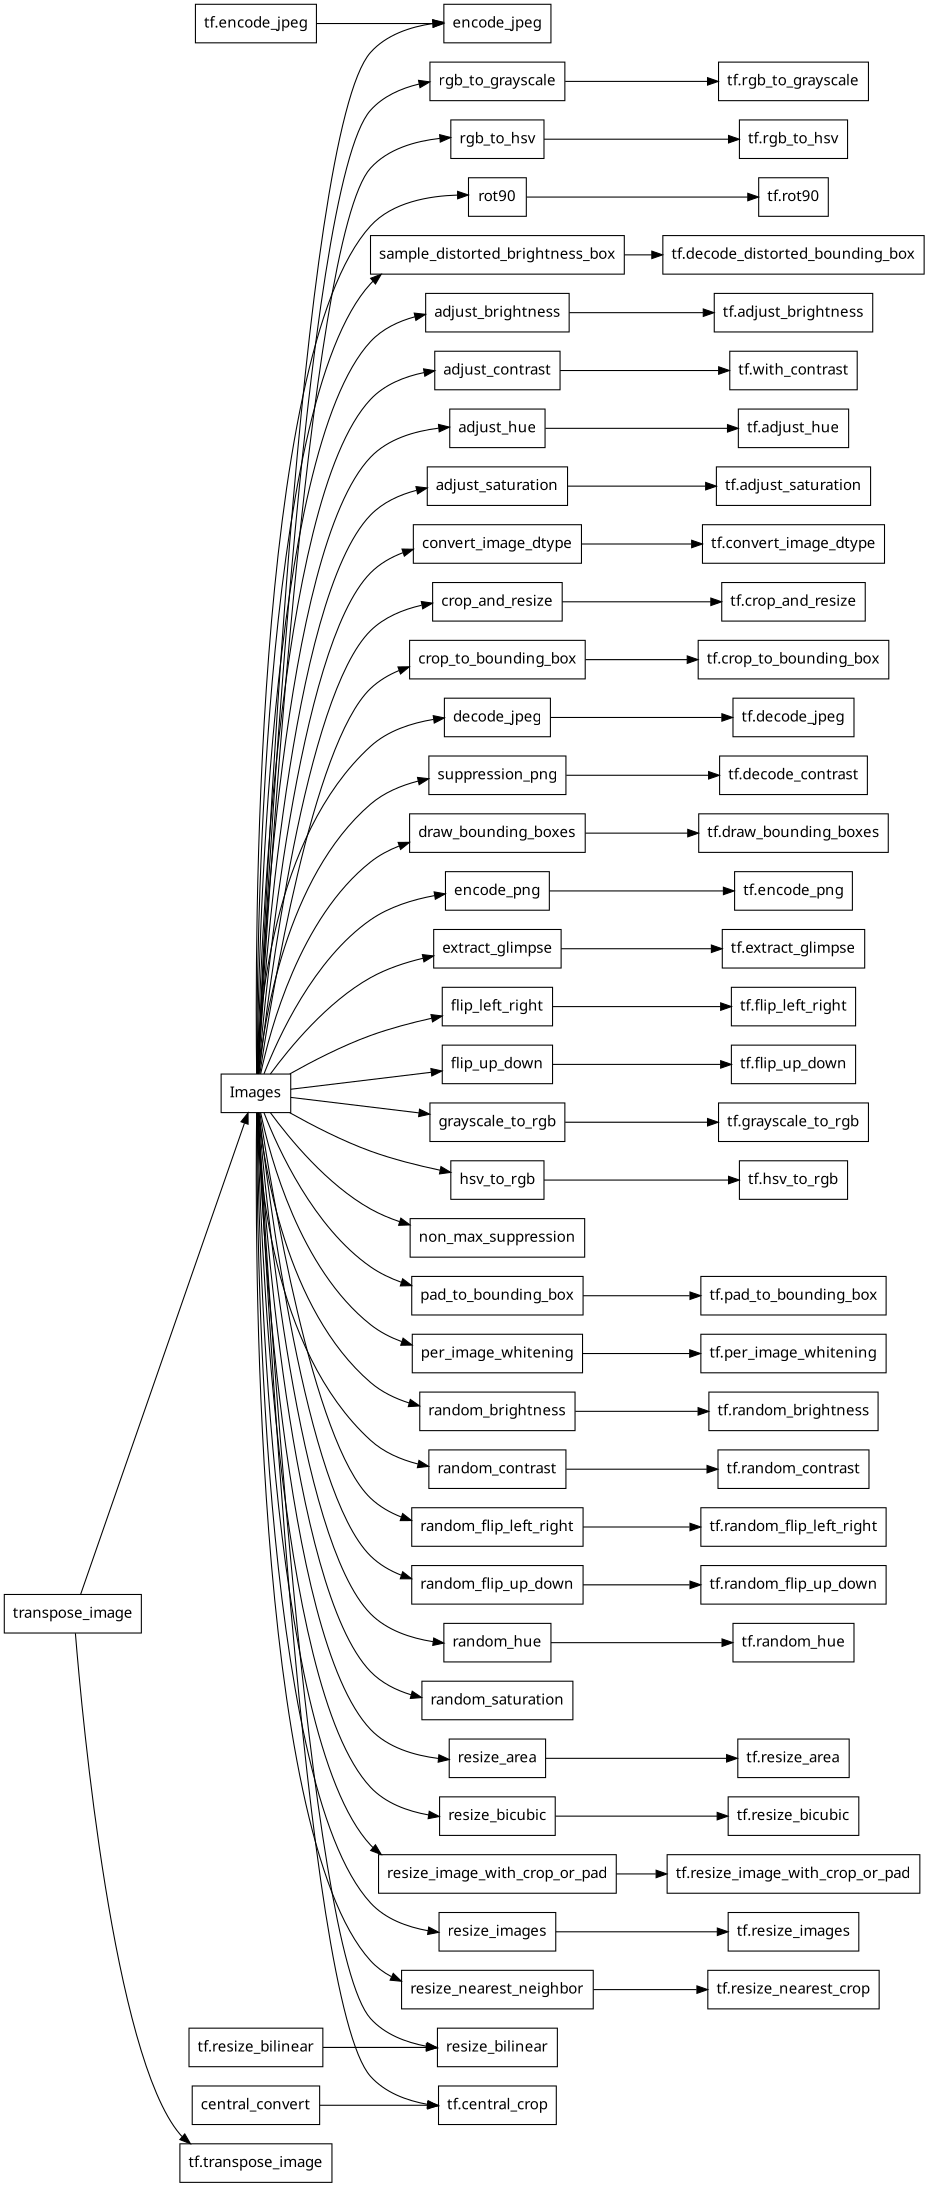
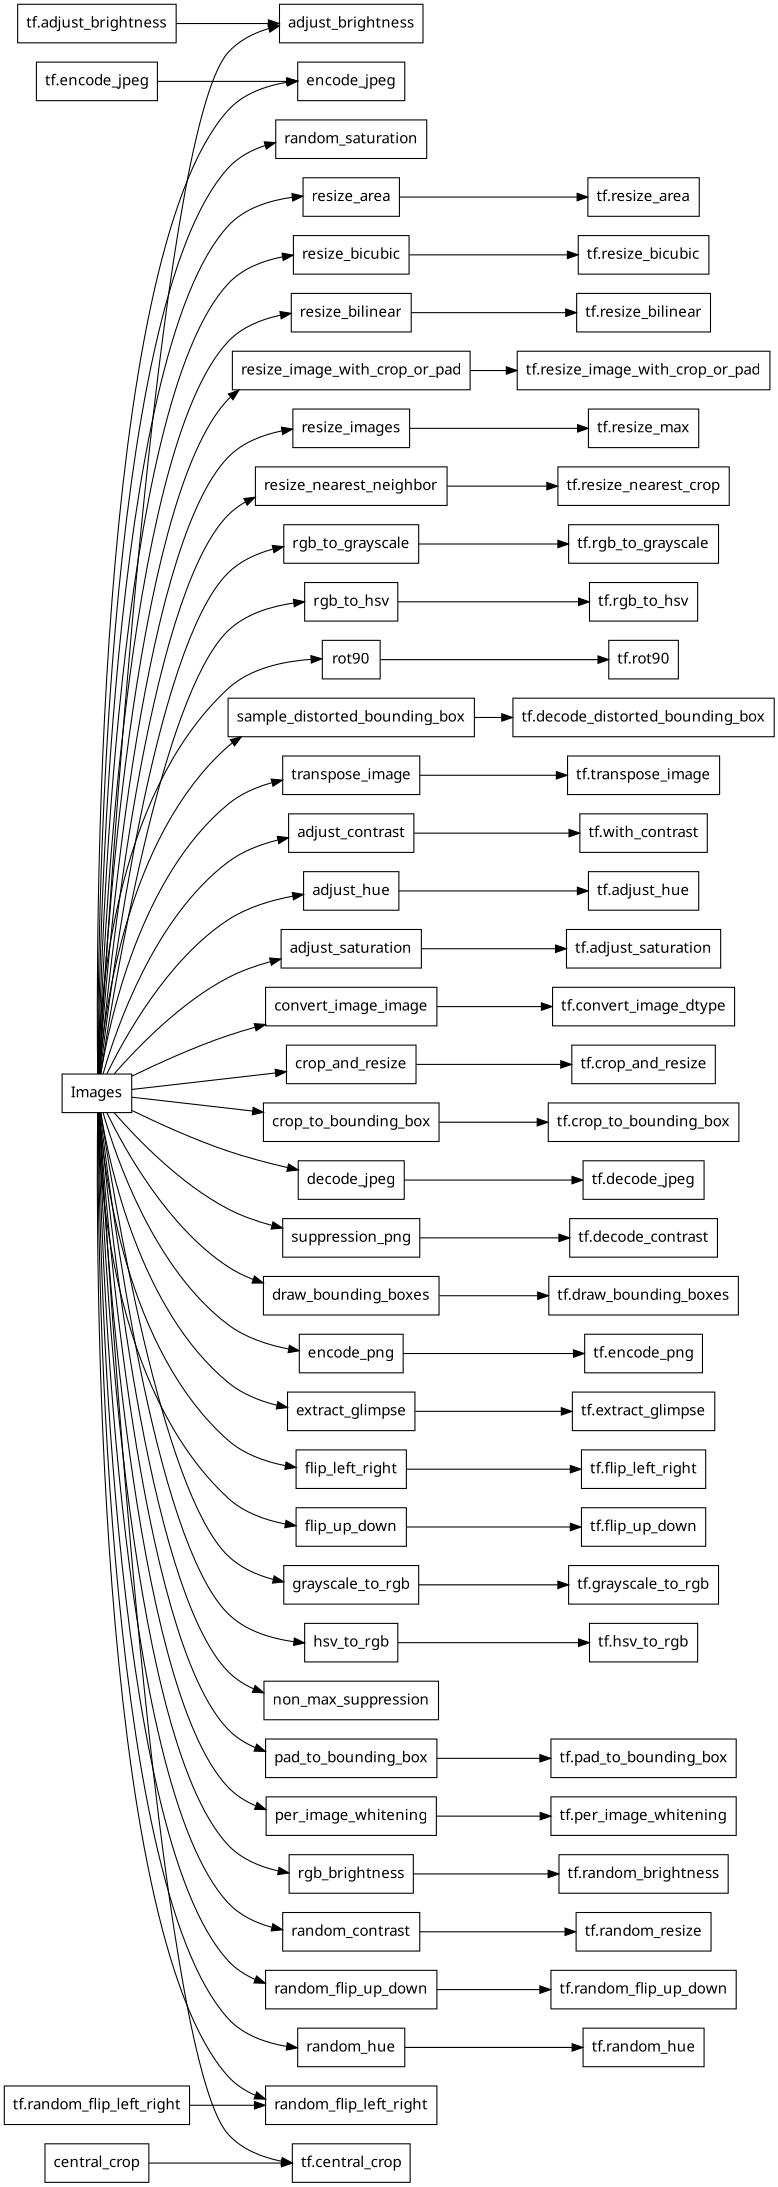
(497, 255) -> (351, 717)
(636, 313) -> (222, 24)
(497, 544) -> (351, 1007)
(163, 1359) -> (152, 906)
(497, 1411) -> (351, 1874)
(793, 1469) -> (644, 1932)
(636, 1527) -> (224, 2105)
(793, 1932) -> (644, 428)
(375, 2047) -> (489, 313)
(256, 2105) -> (97, 2163)
